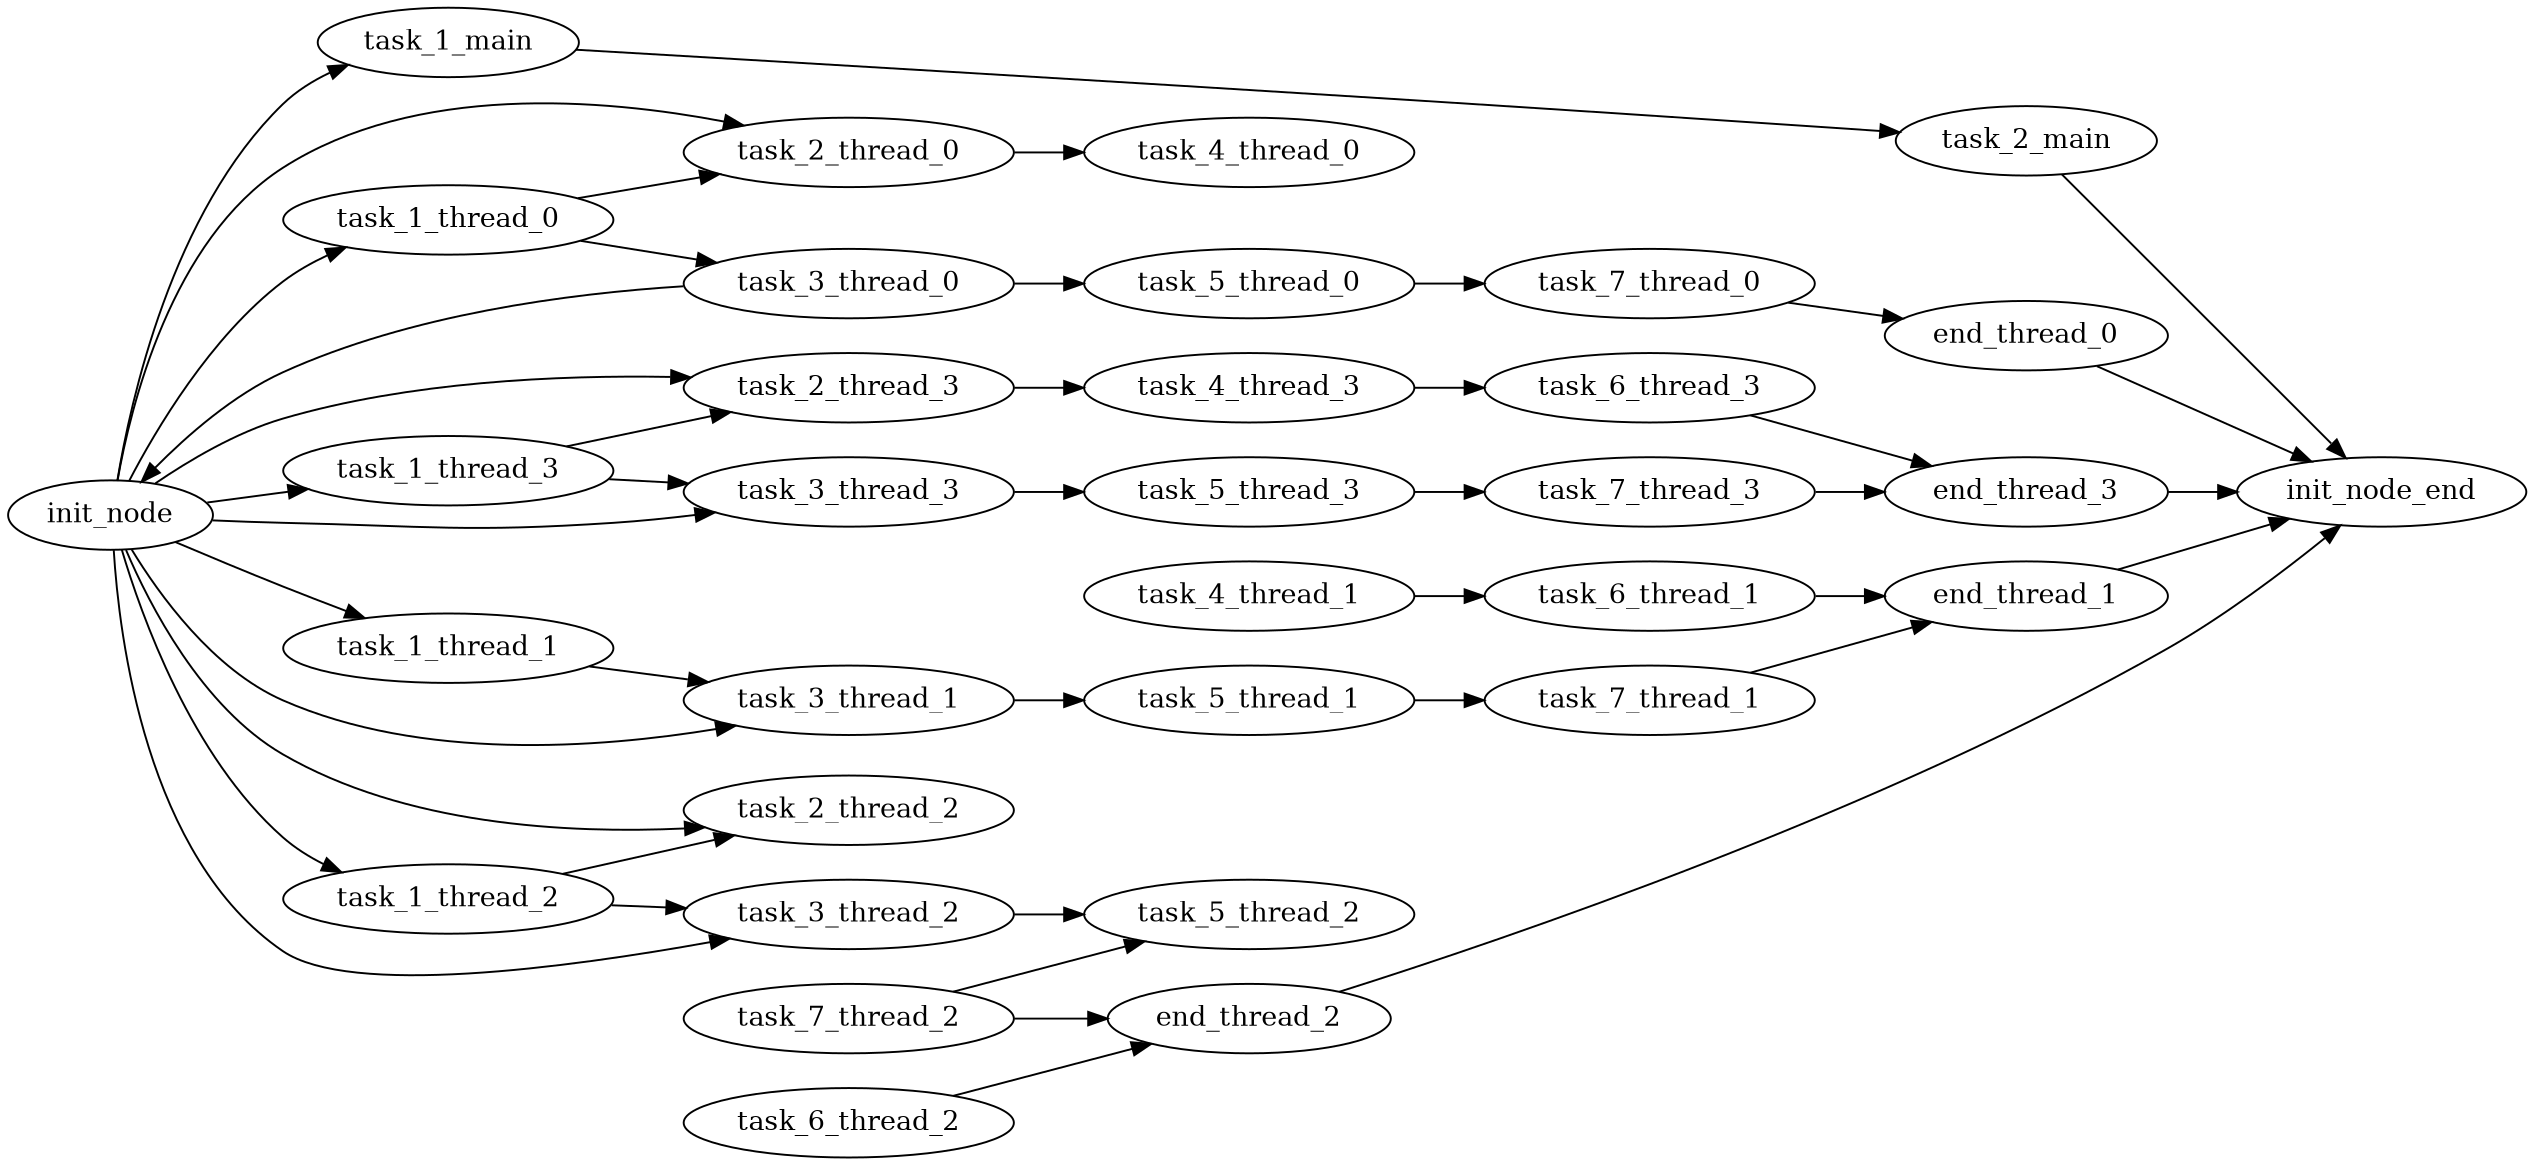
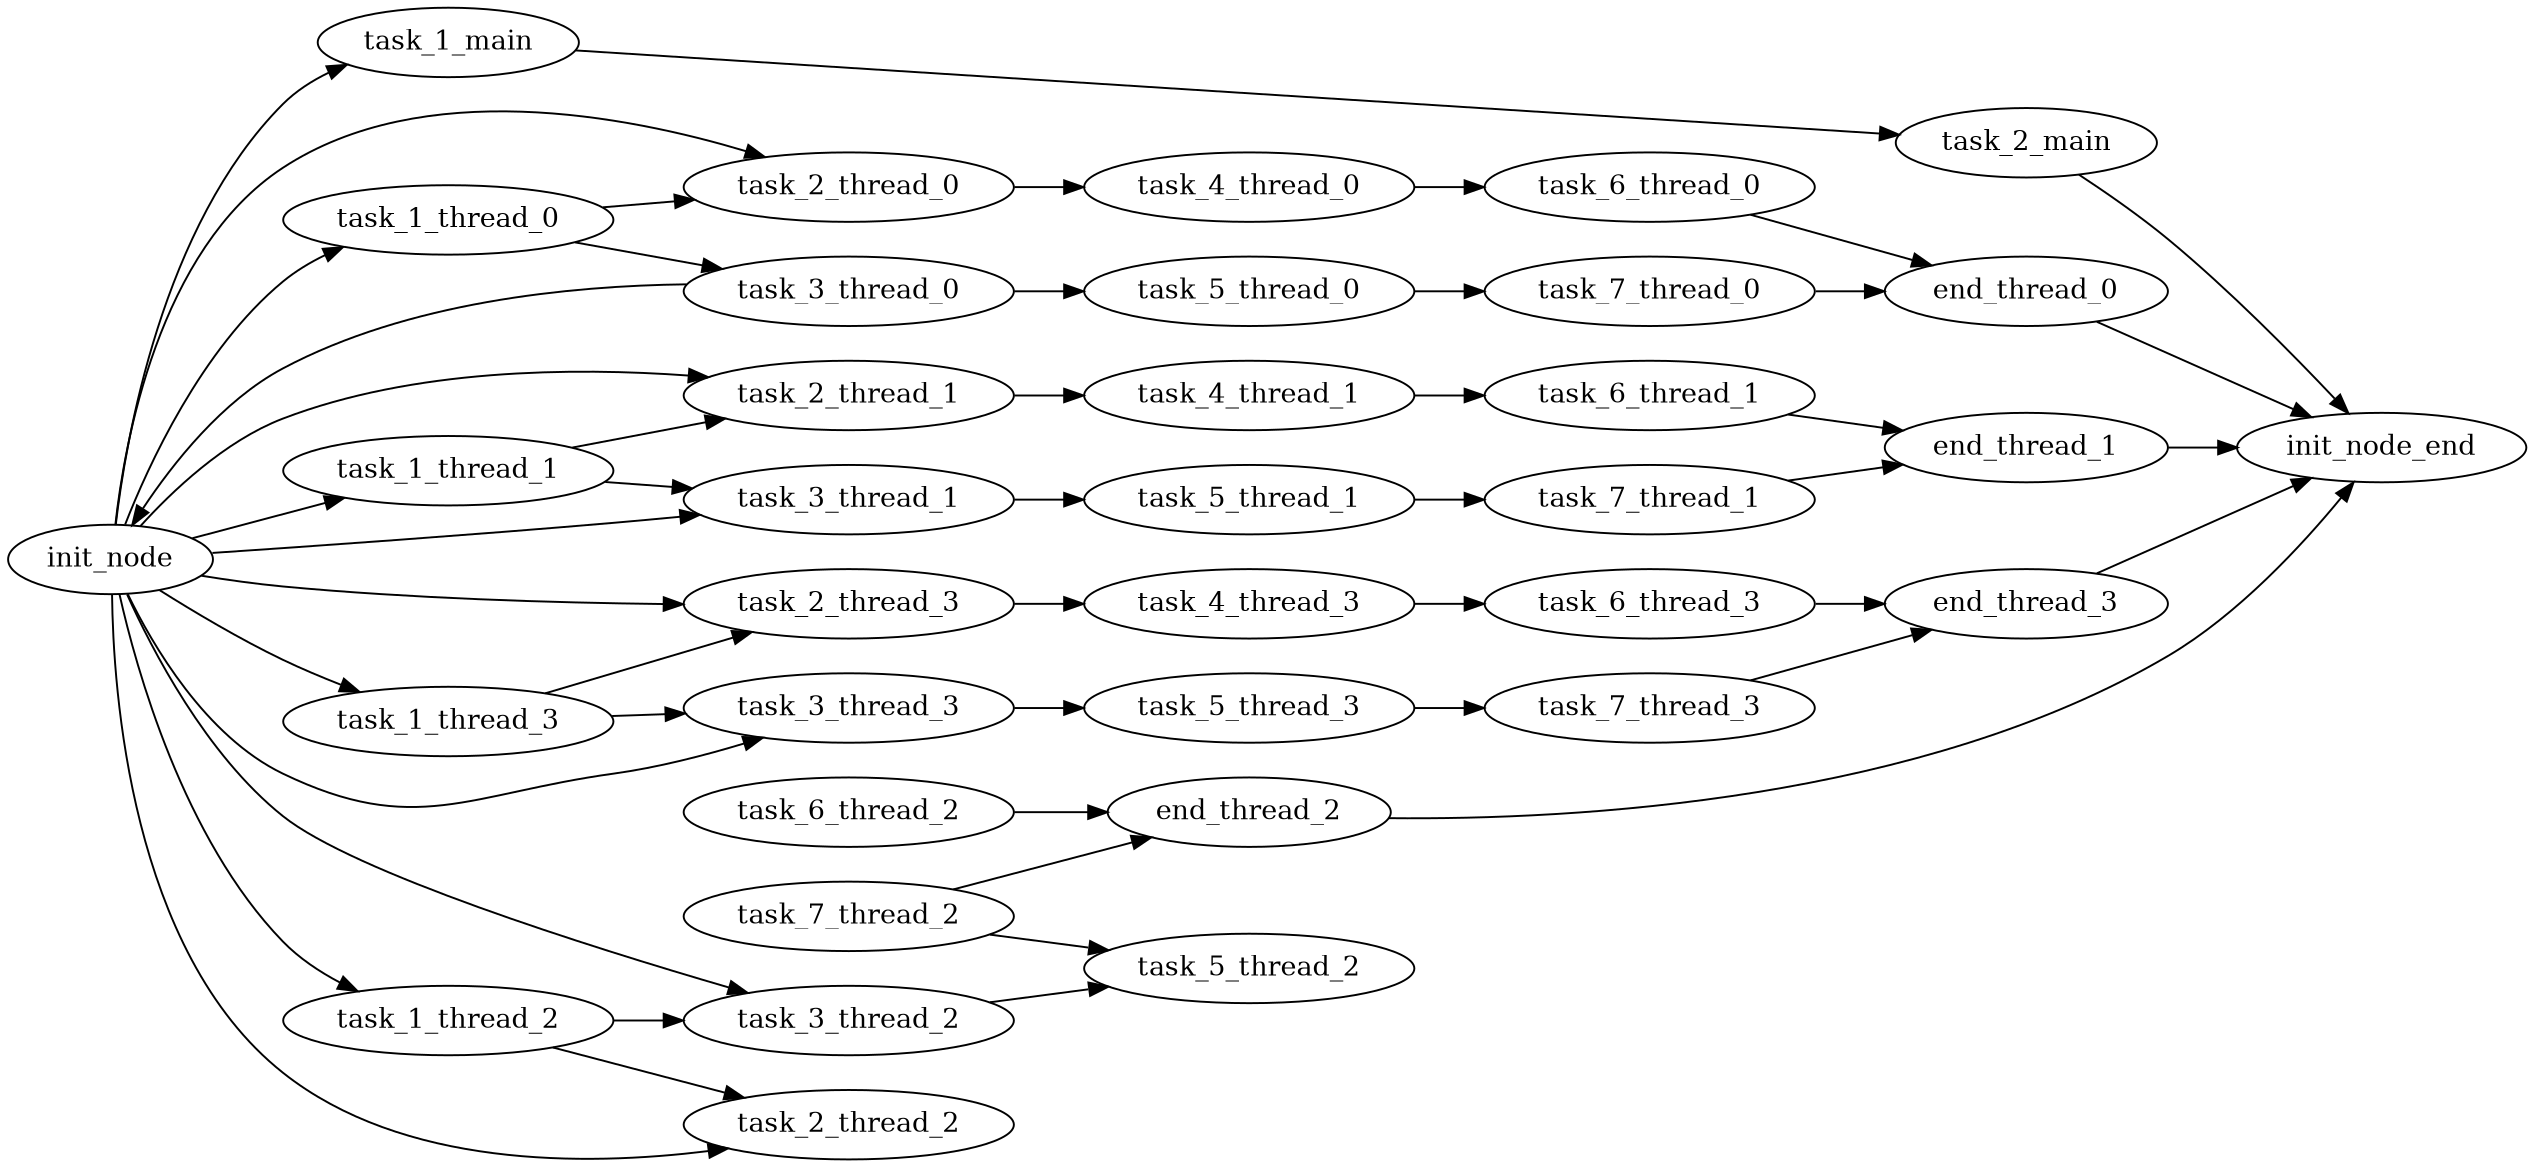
none -> (1650, 187)
none -> (849, 395)
